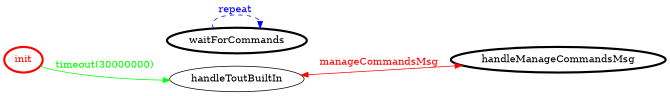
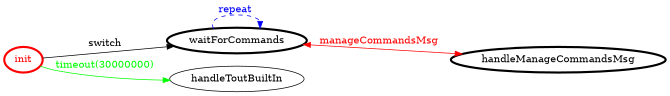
none -> (105, 52)
(381, 70) -> (383, 49)
